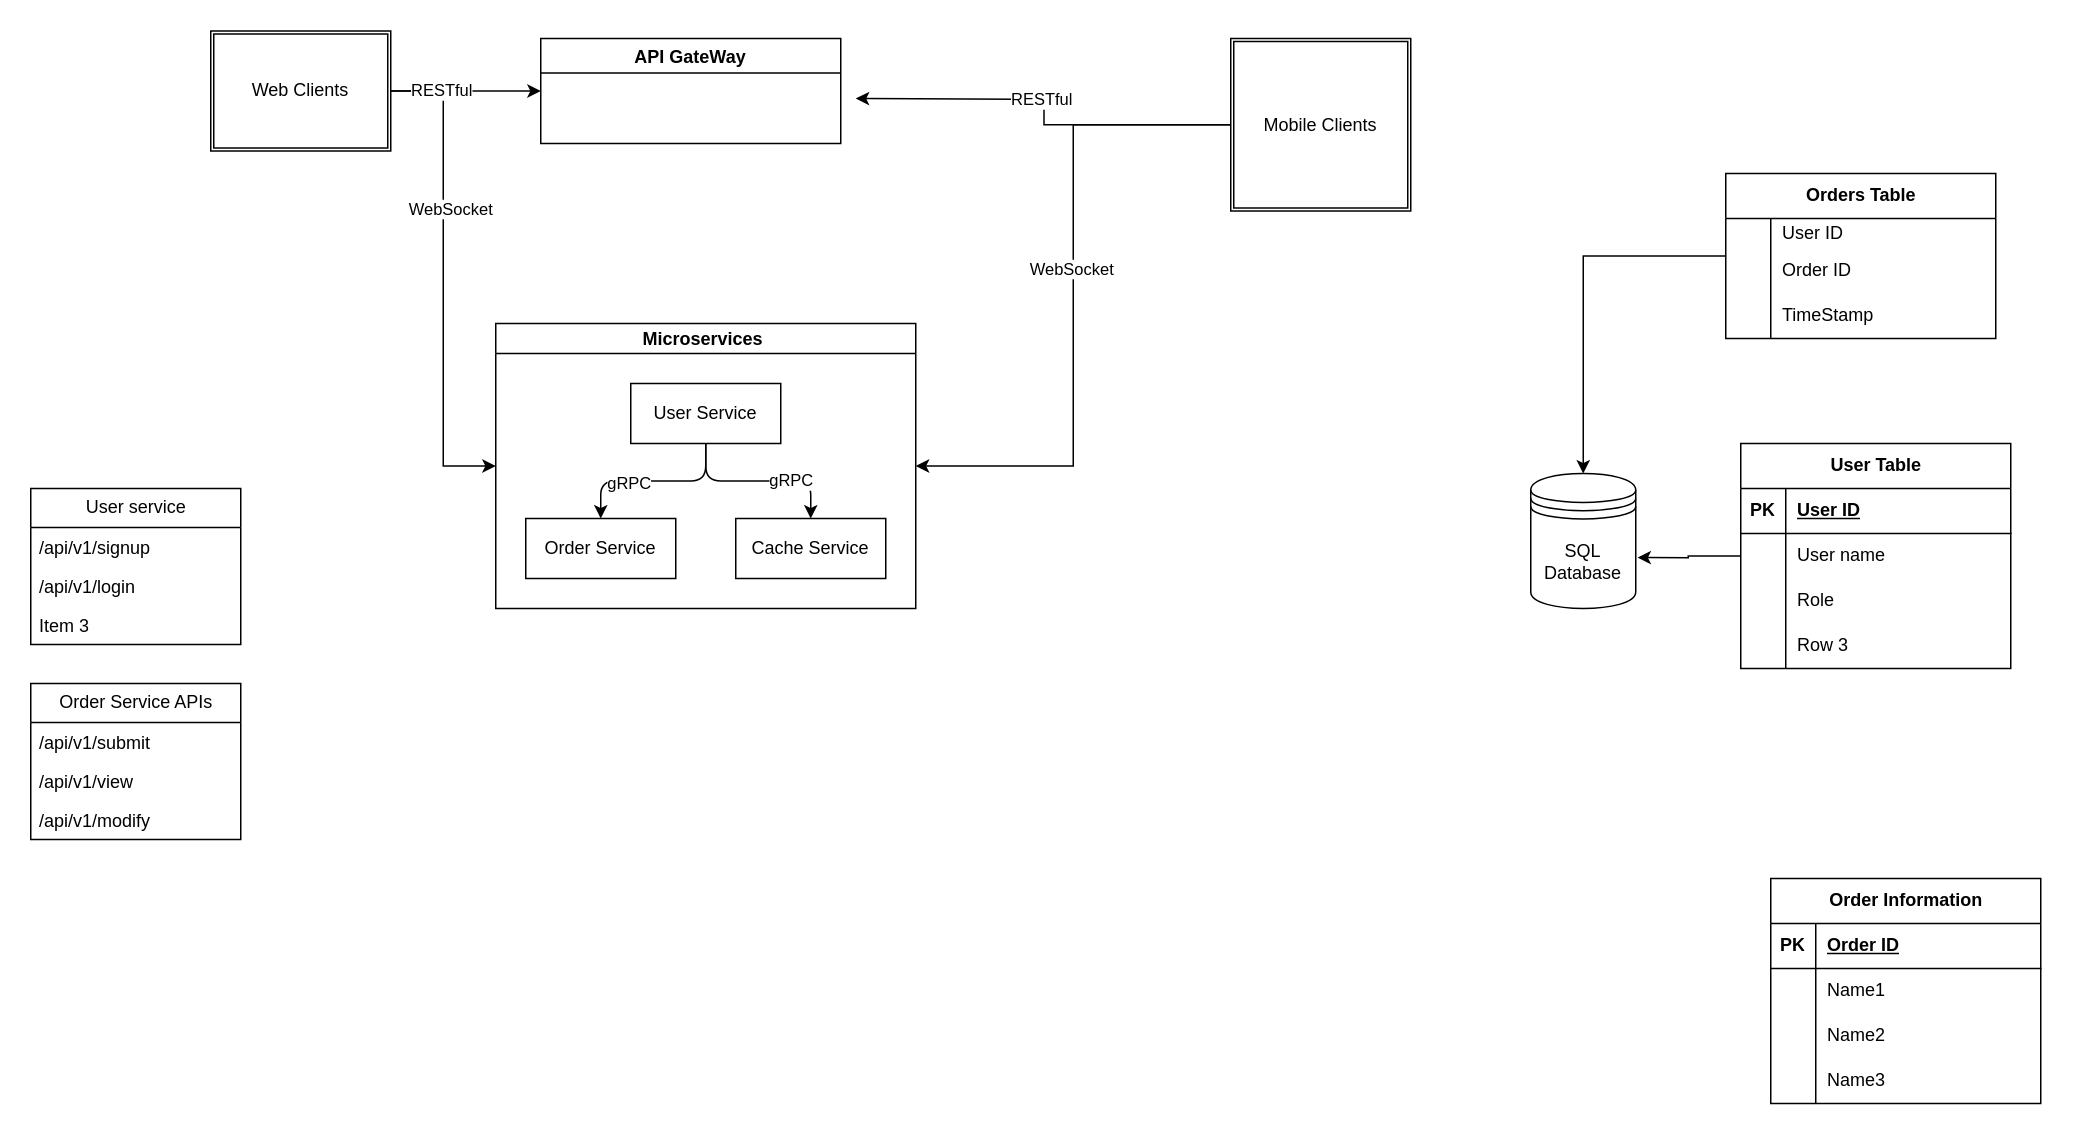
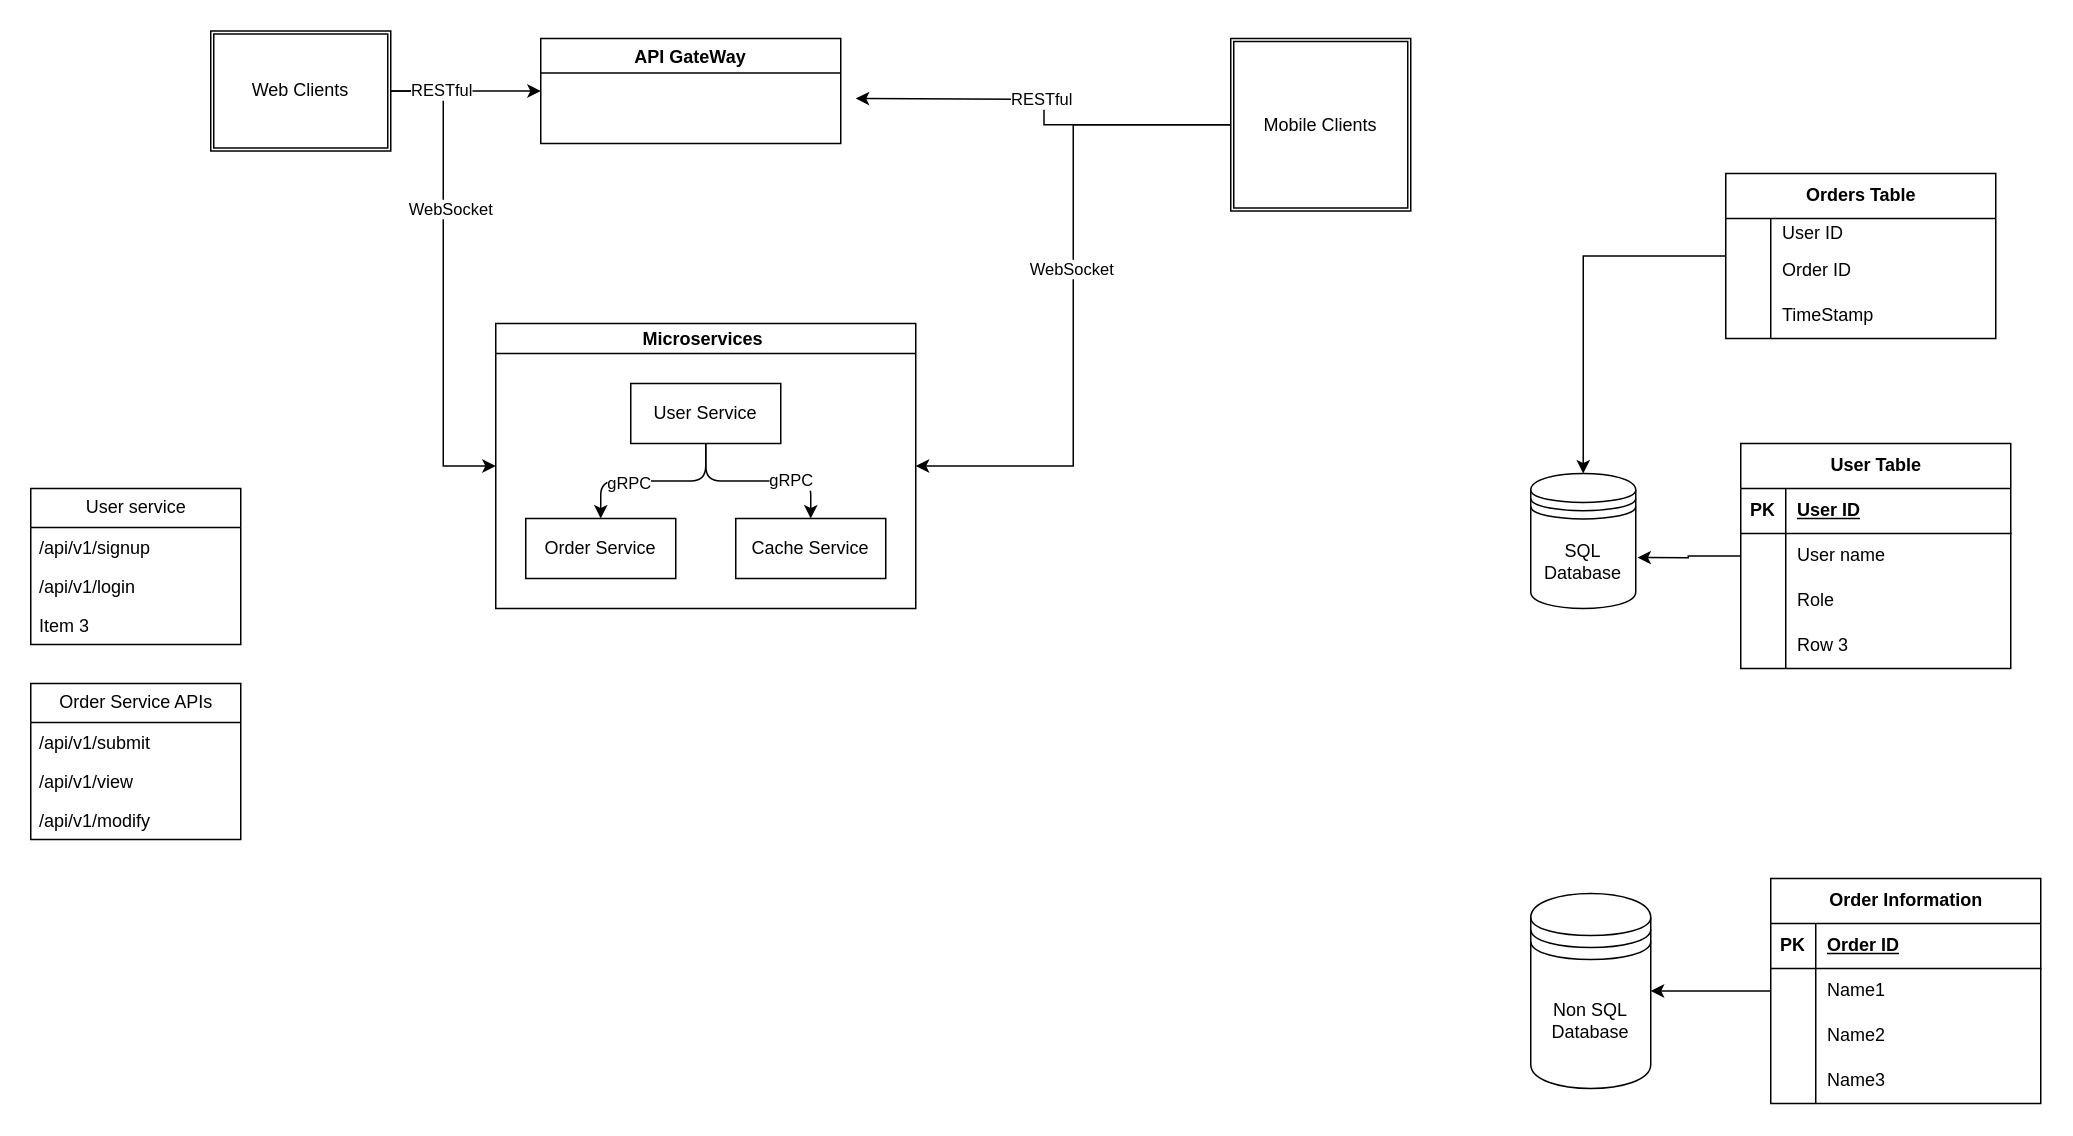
none -> (1591, 991)
none -> (1715, 991)
